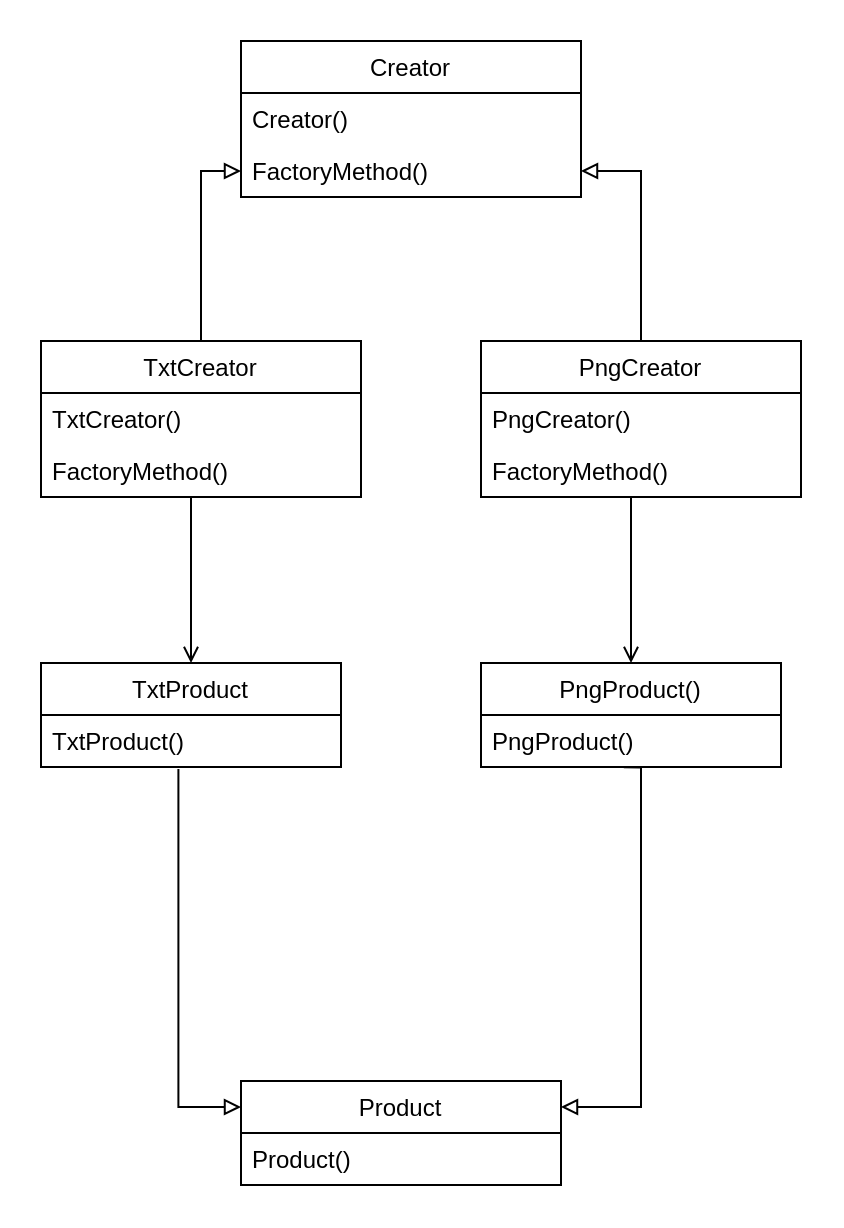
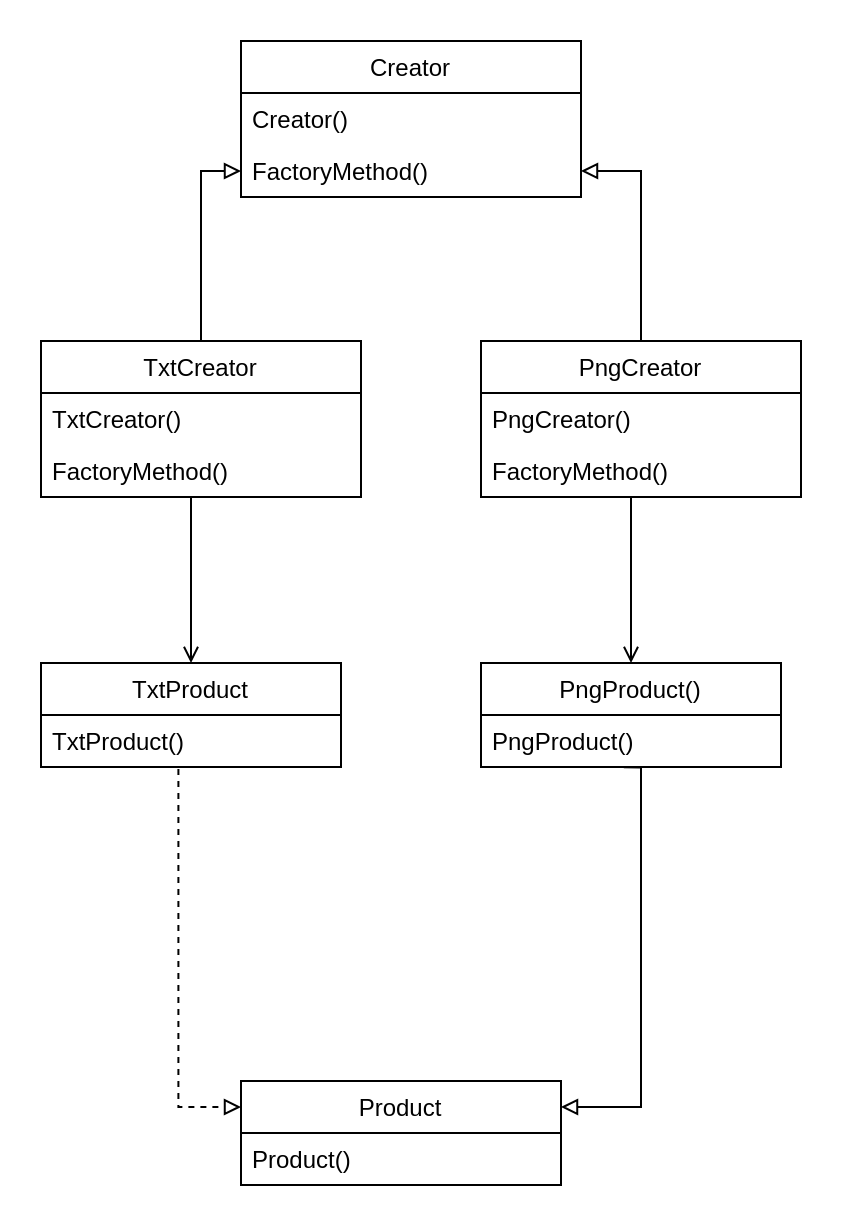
(178, 962) -> (178, 962)
